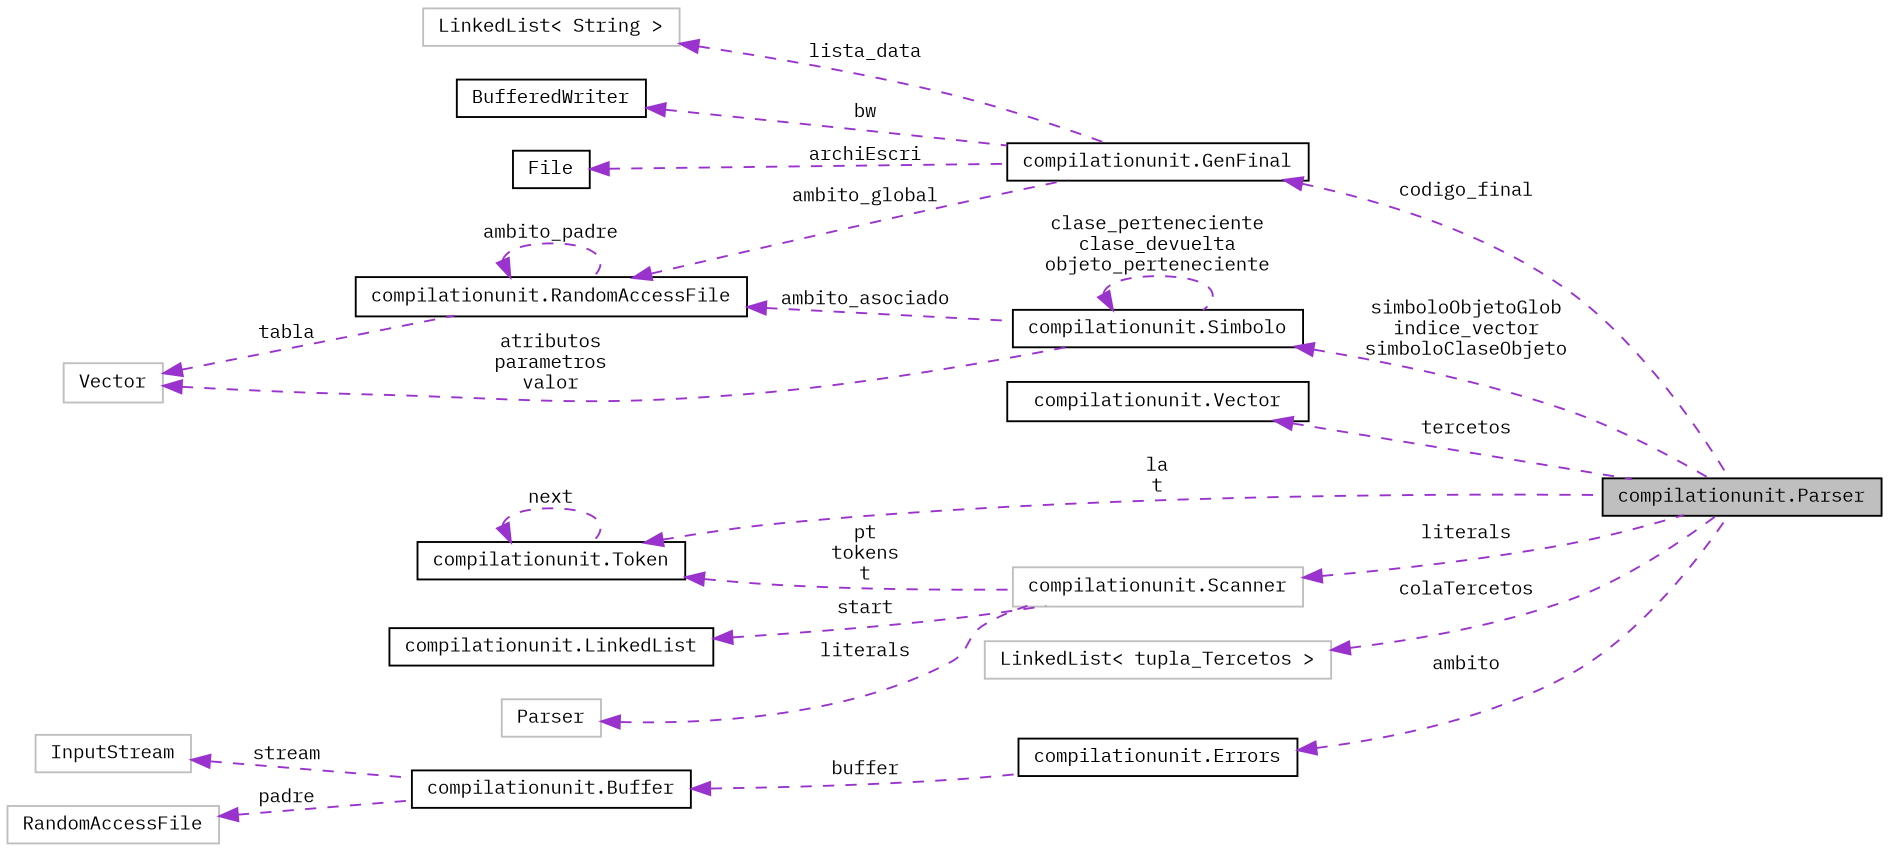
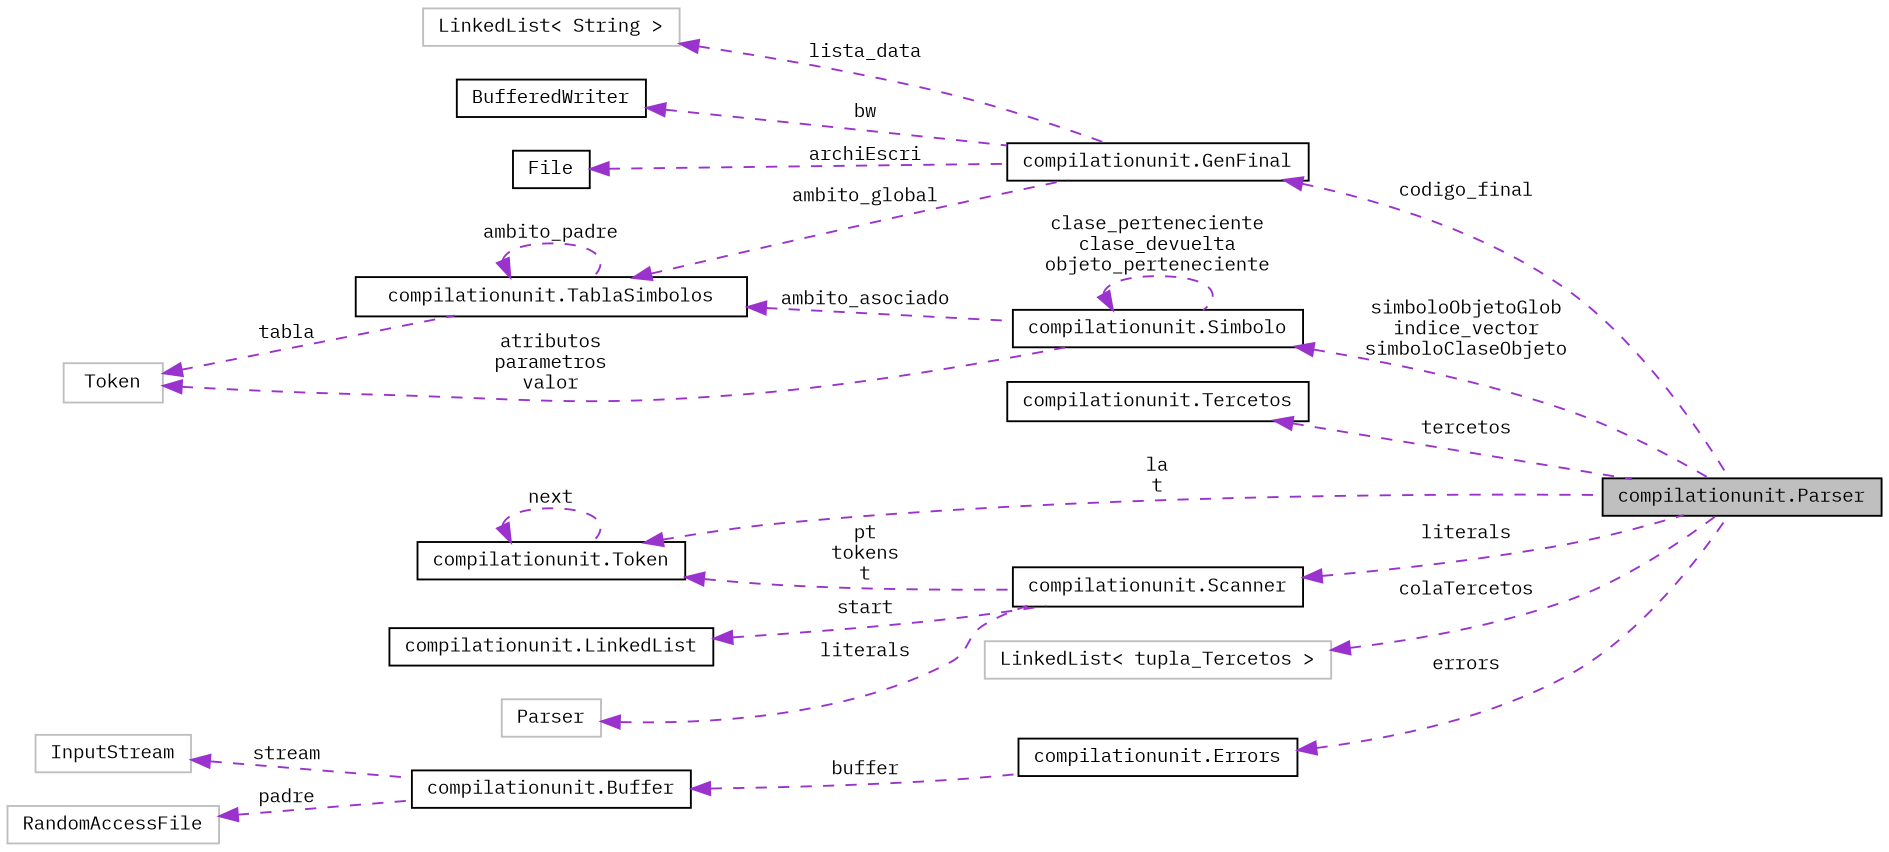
(551, 297) -> (551, 297)
(113, 383) -> (113, 383)
(1158, 402) -> (1158, 402)
(1158, 587) -> (1158, 587)
(1467, 665) -> (1467, 665)
